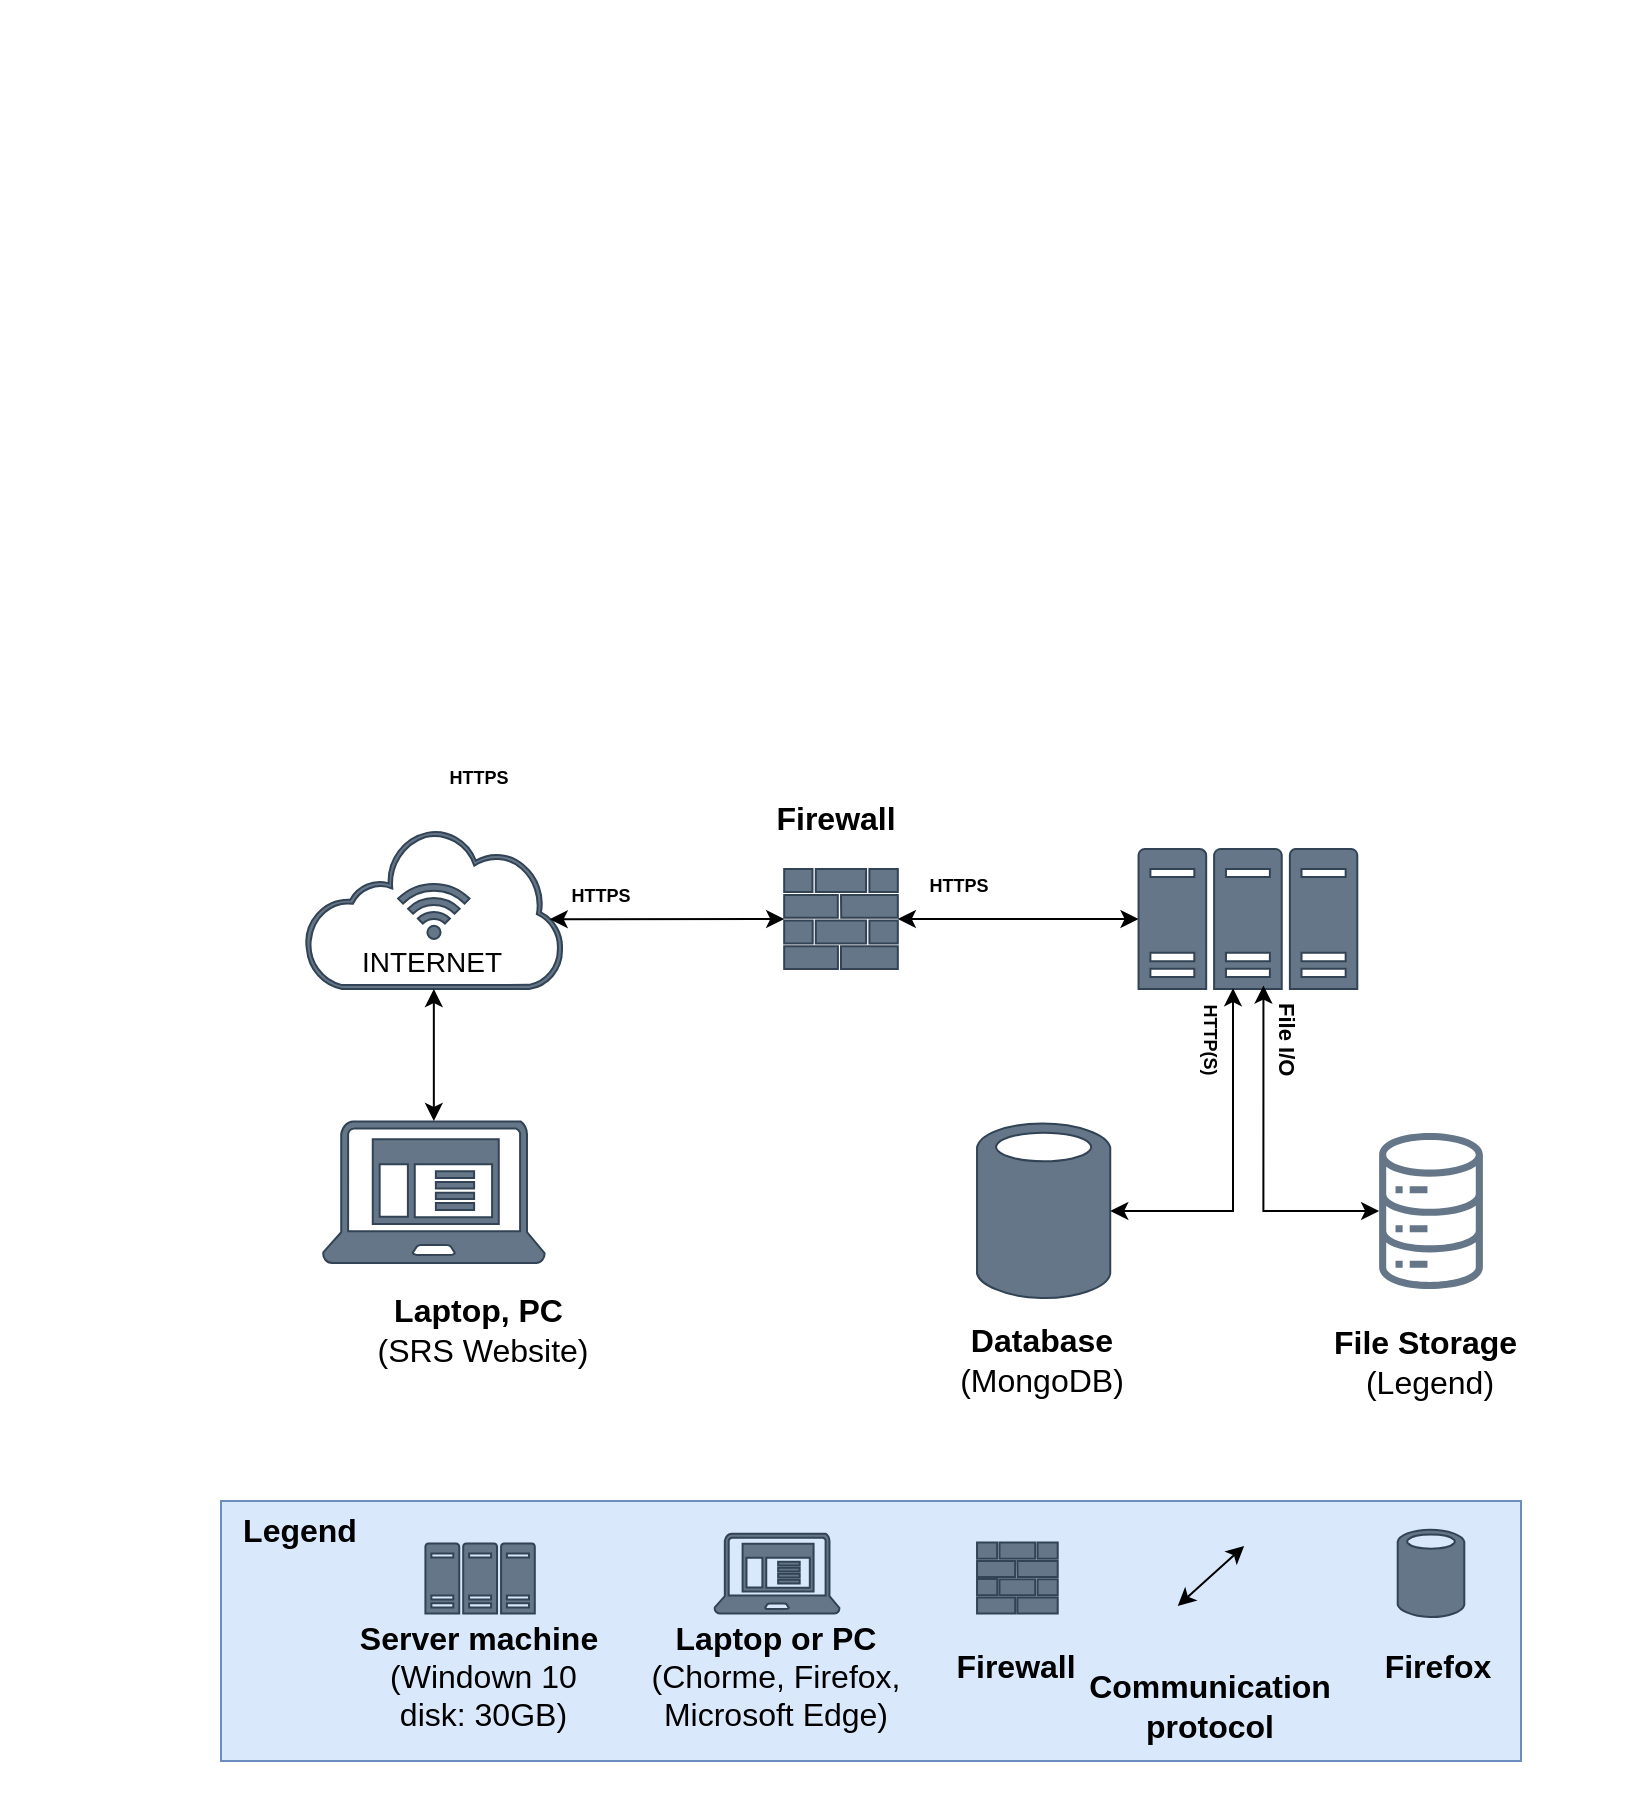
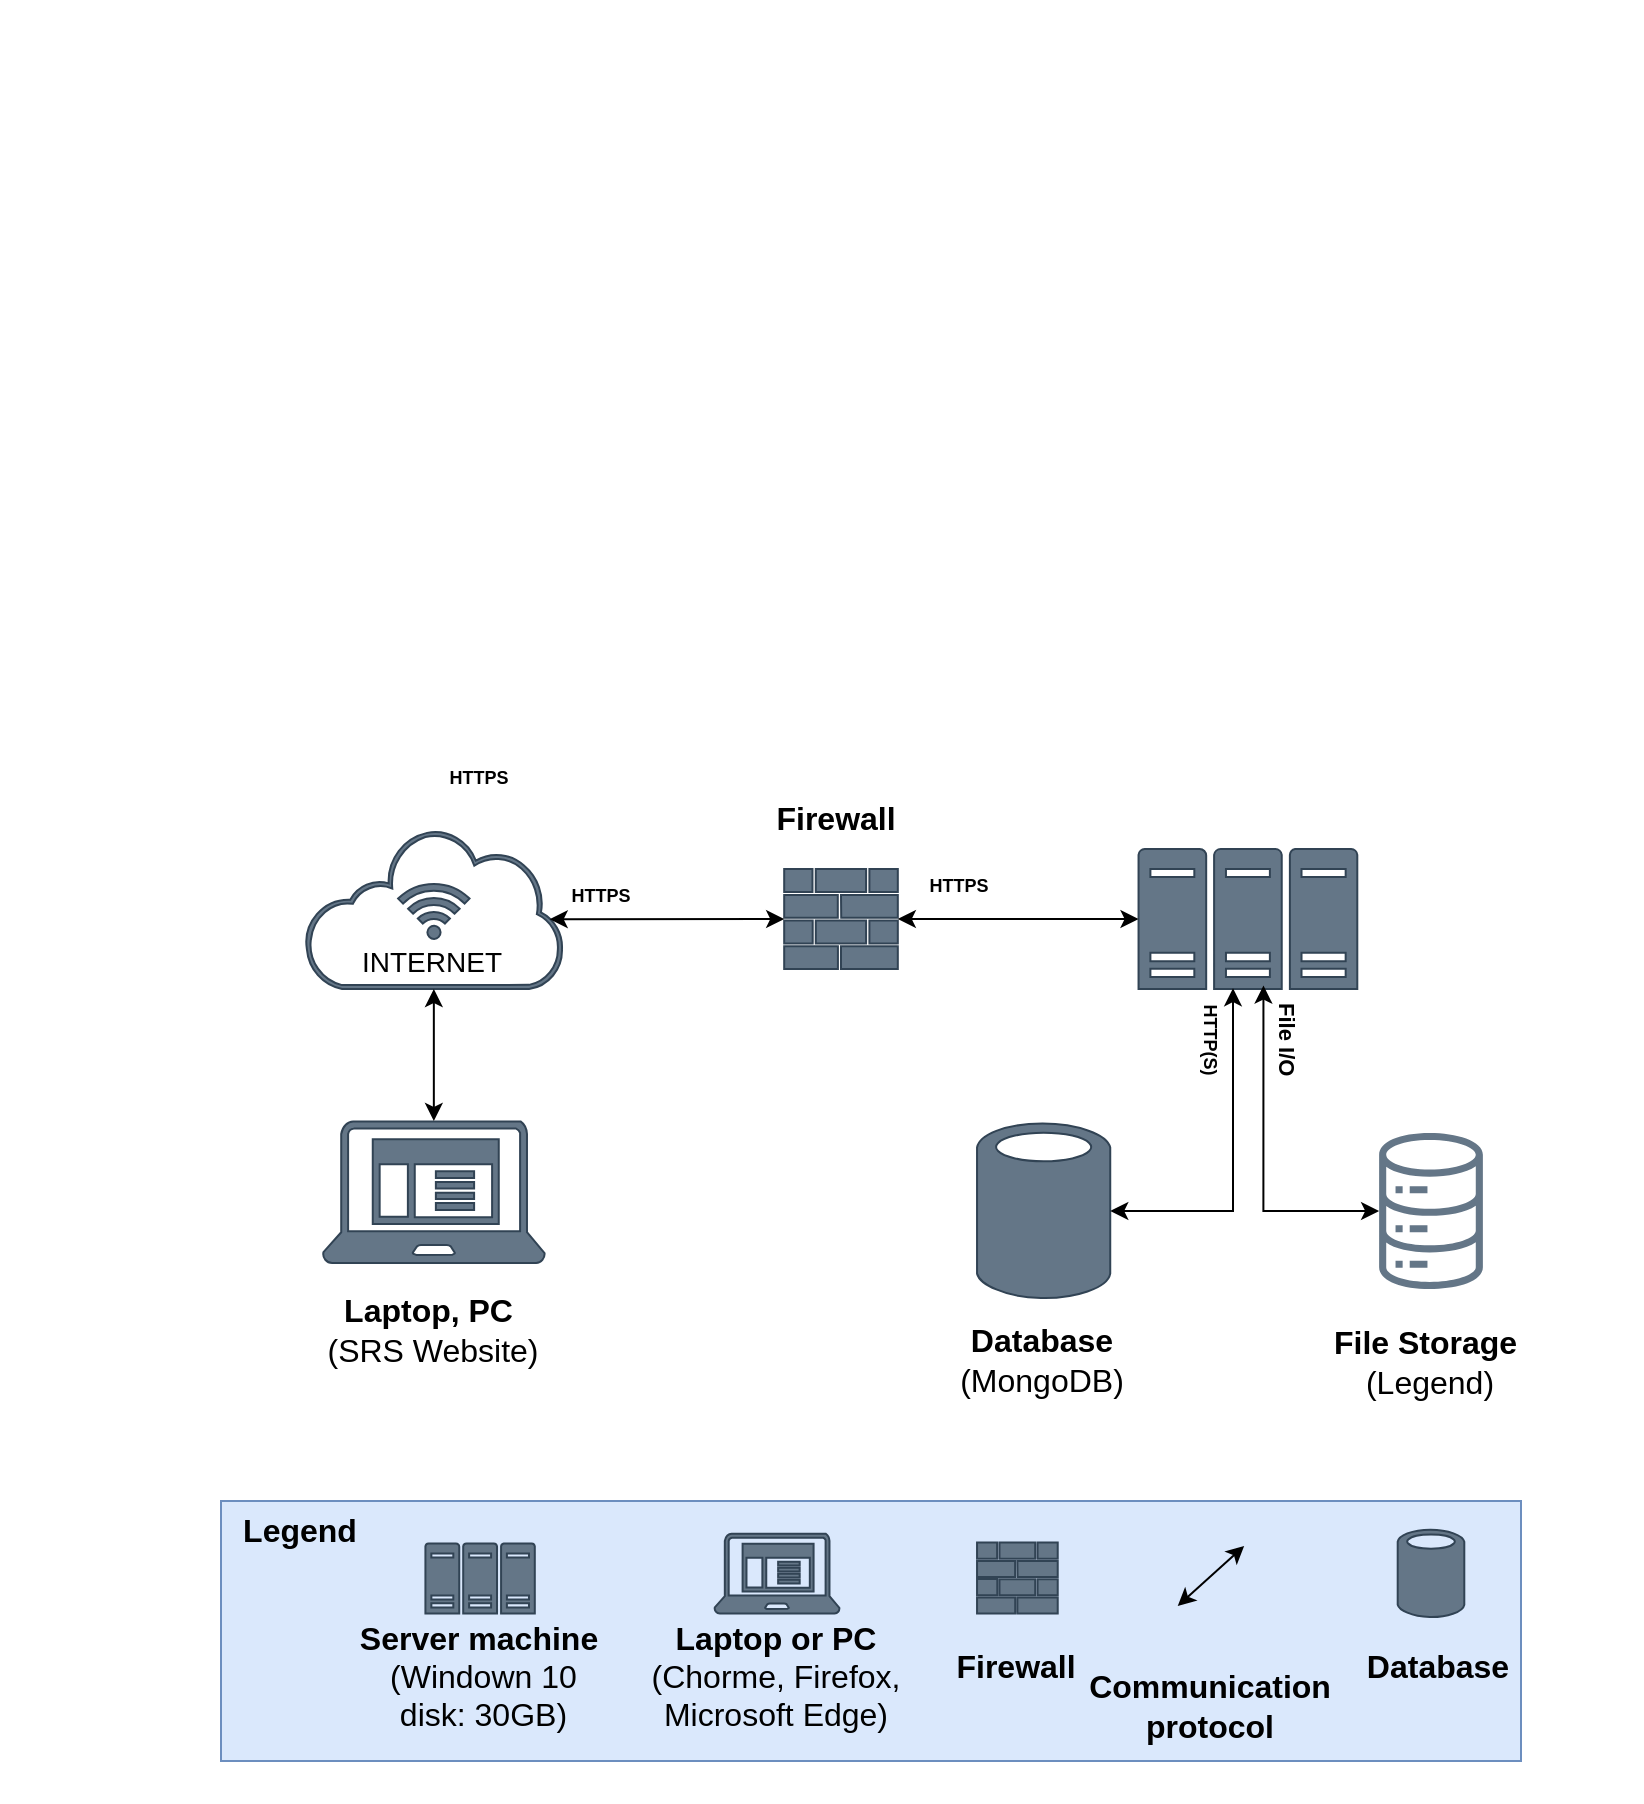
(484, 1331) -> (434, 1331)
(1439, 1667) -> (1439, 1667)
